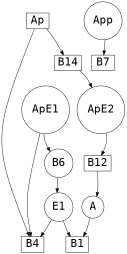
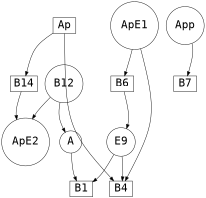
(106, 143) -> (42, 106)
(59, 163) -> (122, 84)
(98, 163) -> (64, 84)
(59, 207) -> (121, 142)
